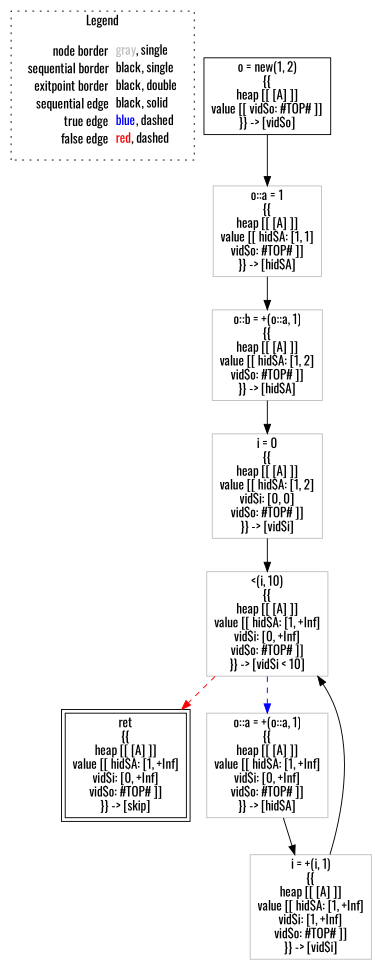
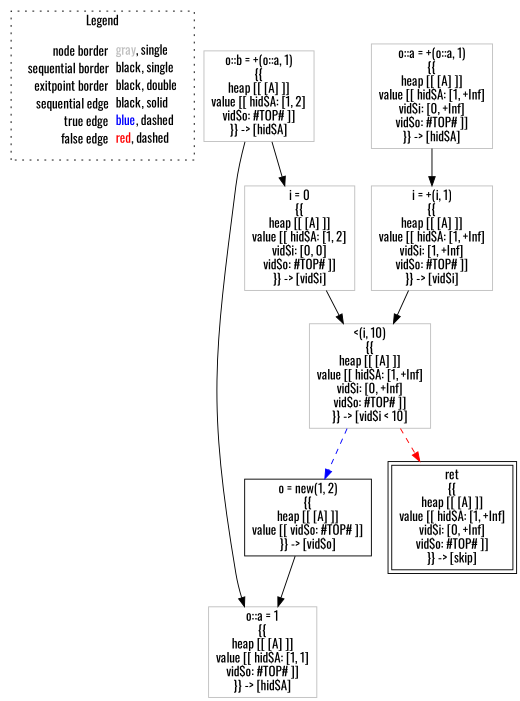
(267, 288) -> (217, 370)
(267, 690) -> (338, 449)
